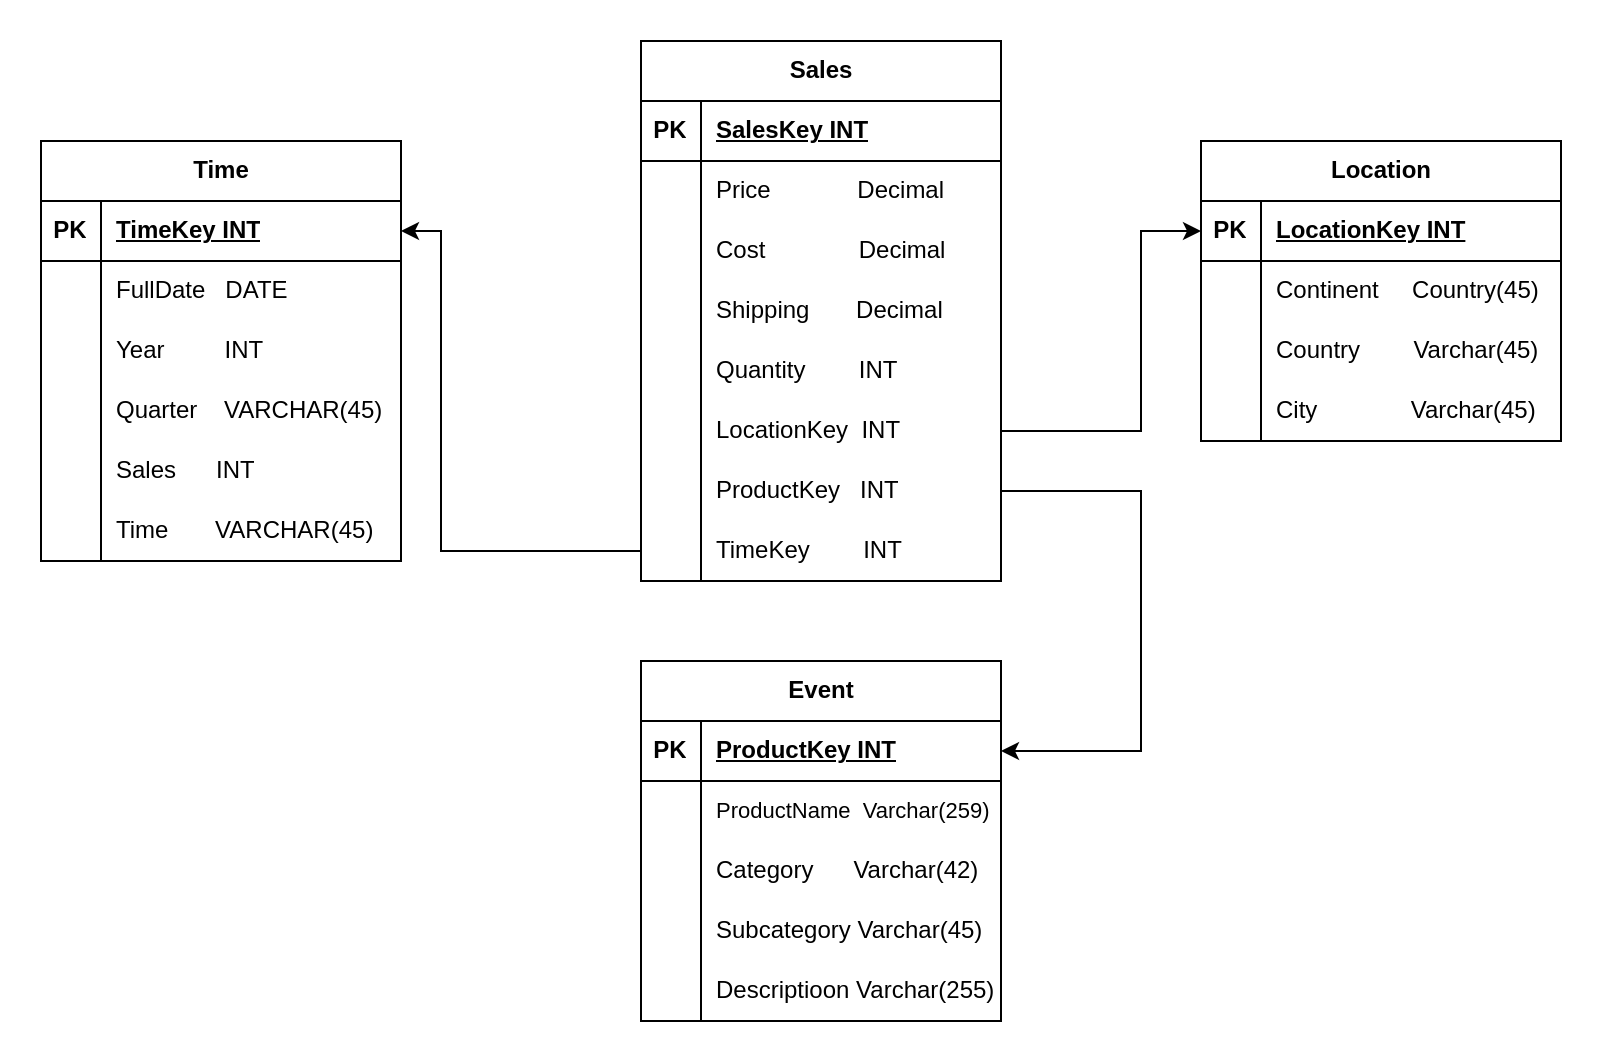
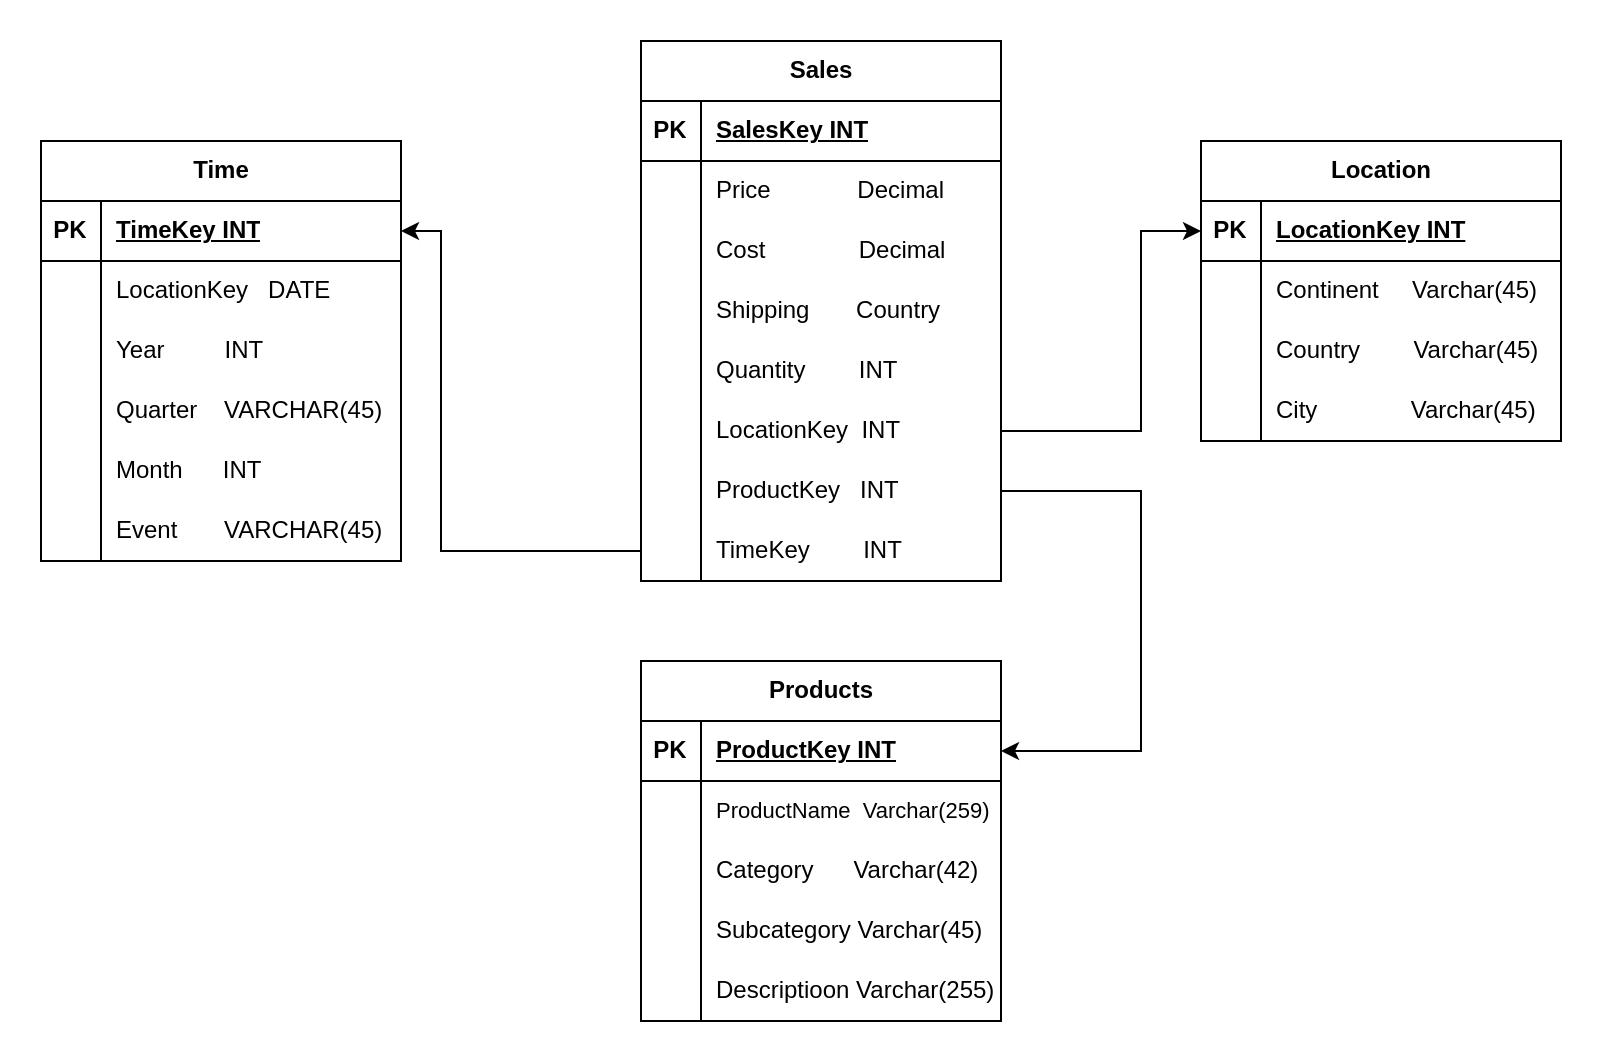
(208, 291) -> (232, 291)
(1419, 291) -> (1419, 291)
(843, 311) -> (849, 311)
(199, 471) -> (202, 471)
(252, 531) -> (259, 531)
(822, 691) -> (822, 691)
